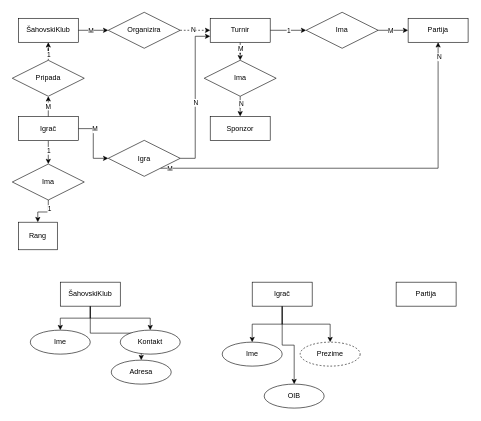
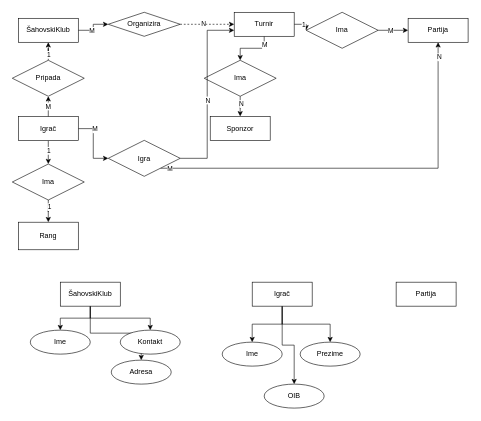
(144, 30) -> (144, 24)
(240, 30) -> (264, 24)
(38, 236) -> (48, 236)
(330, 354) -> (330, 354)
